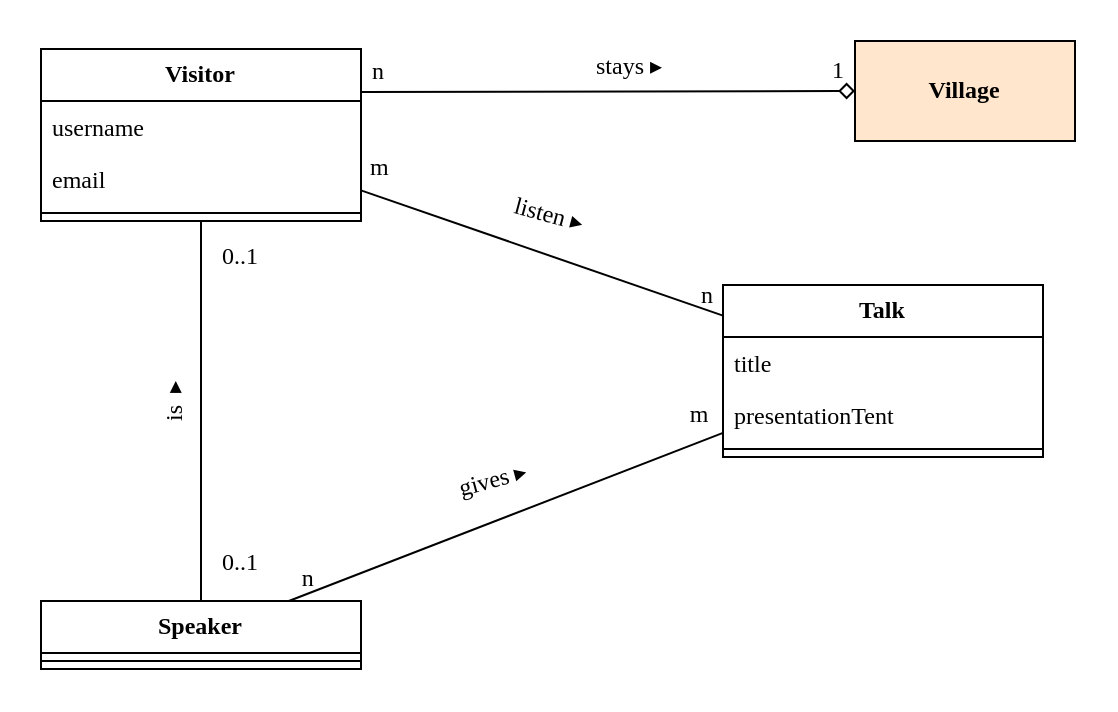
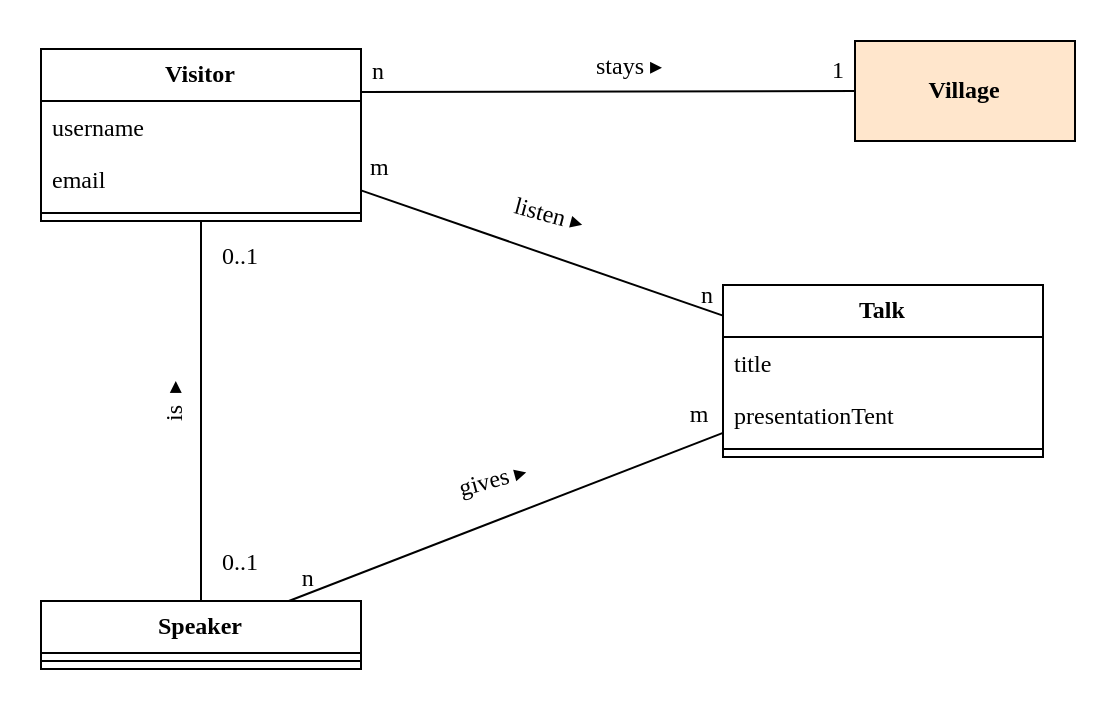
(839, 91) -> (846, 91)
